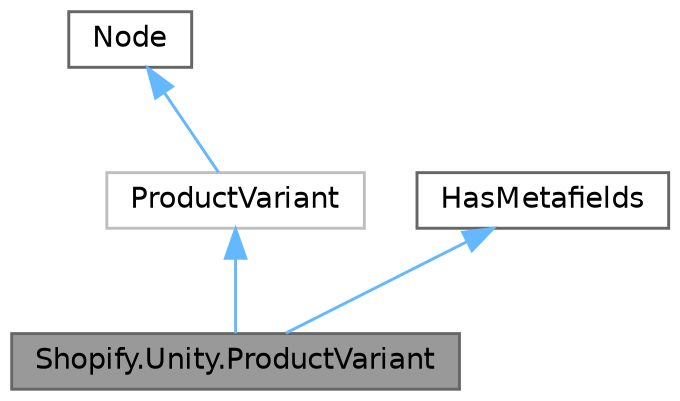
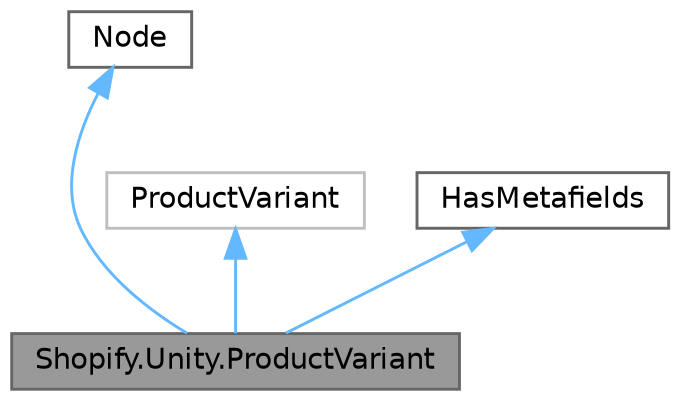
(191, 132) -> (83, 233)
